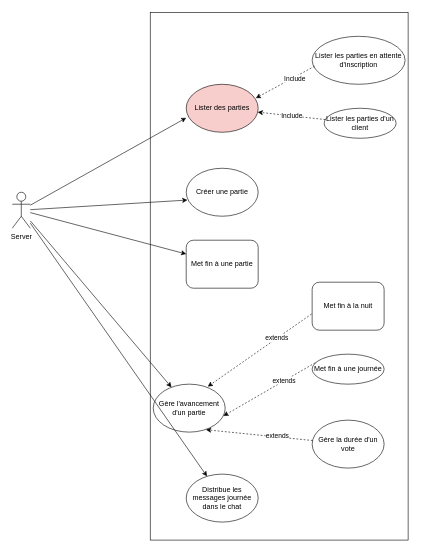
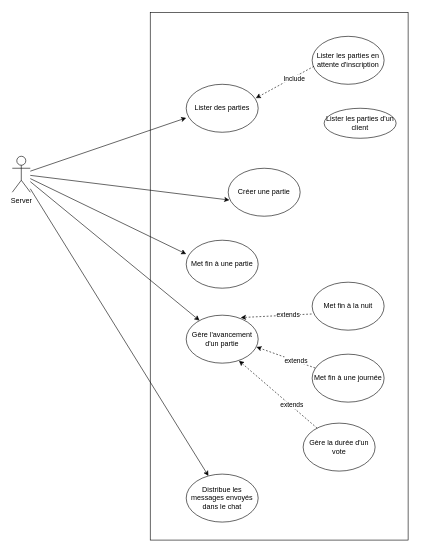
(359, 60) -> (348, 60)
(222, 108) -> (222, 108)
(295, 116) -> none
(222, 192) -> (264, 192)
(21, 210) -> (21, 174)
(222, 264) -> (222, 264)
(348, 306) -> (348, 306)
(348, 369) -> (348, 378)
(189, 408) -> (222, 339)
(348, 444) -> (339, 447)
(222, 498) -> (222, 498)
